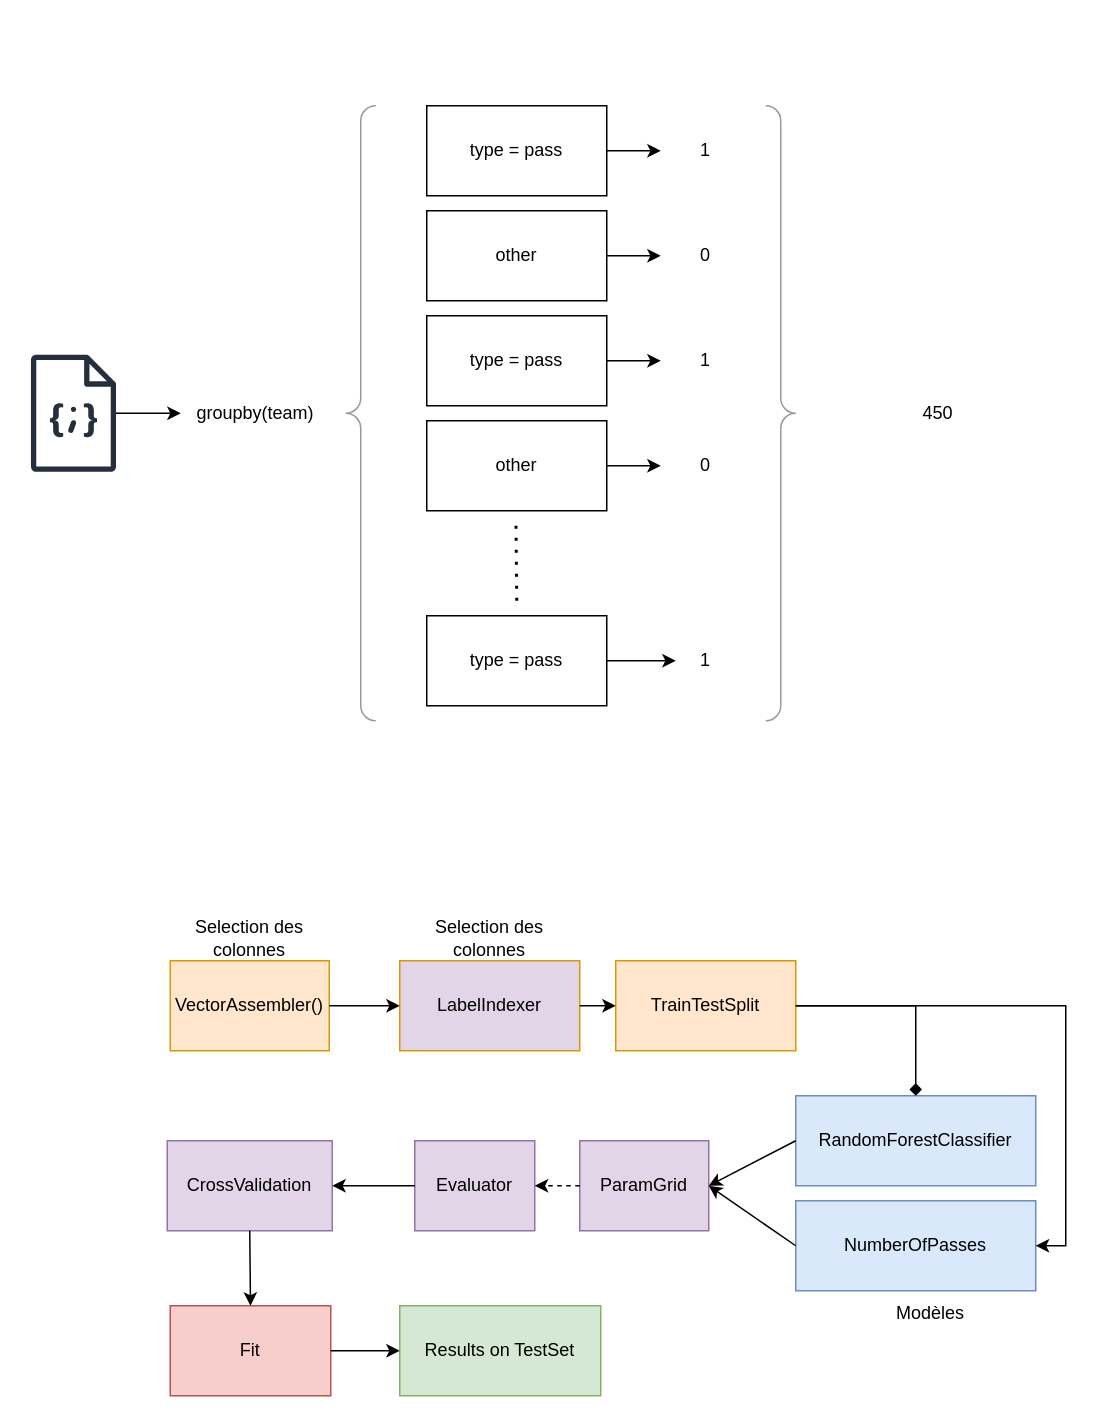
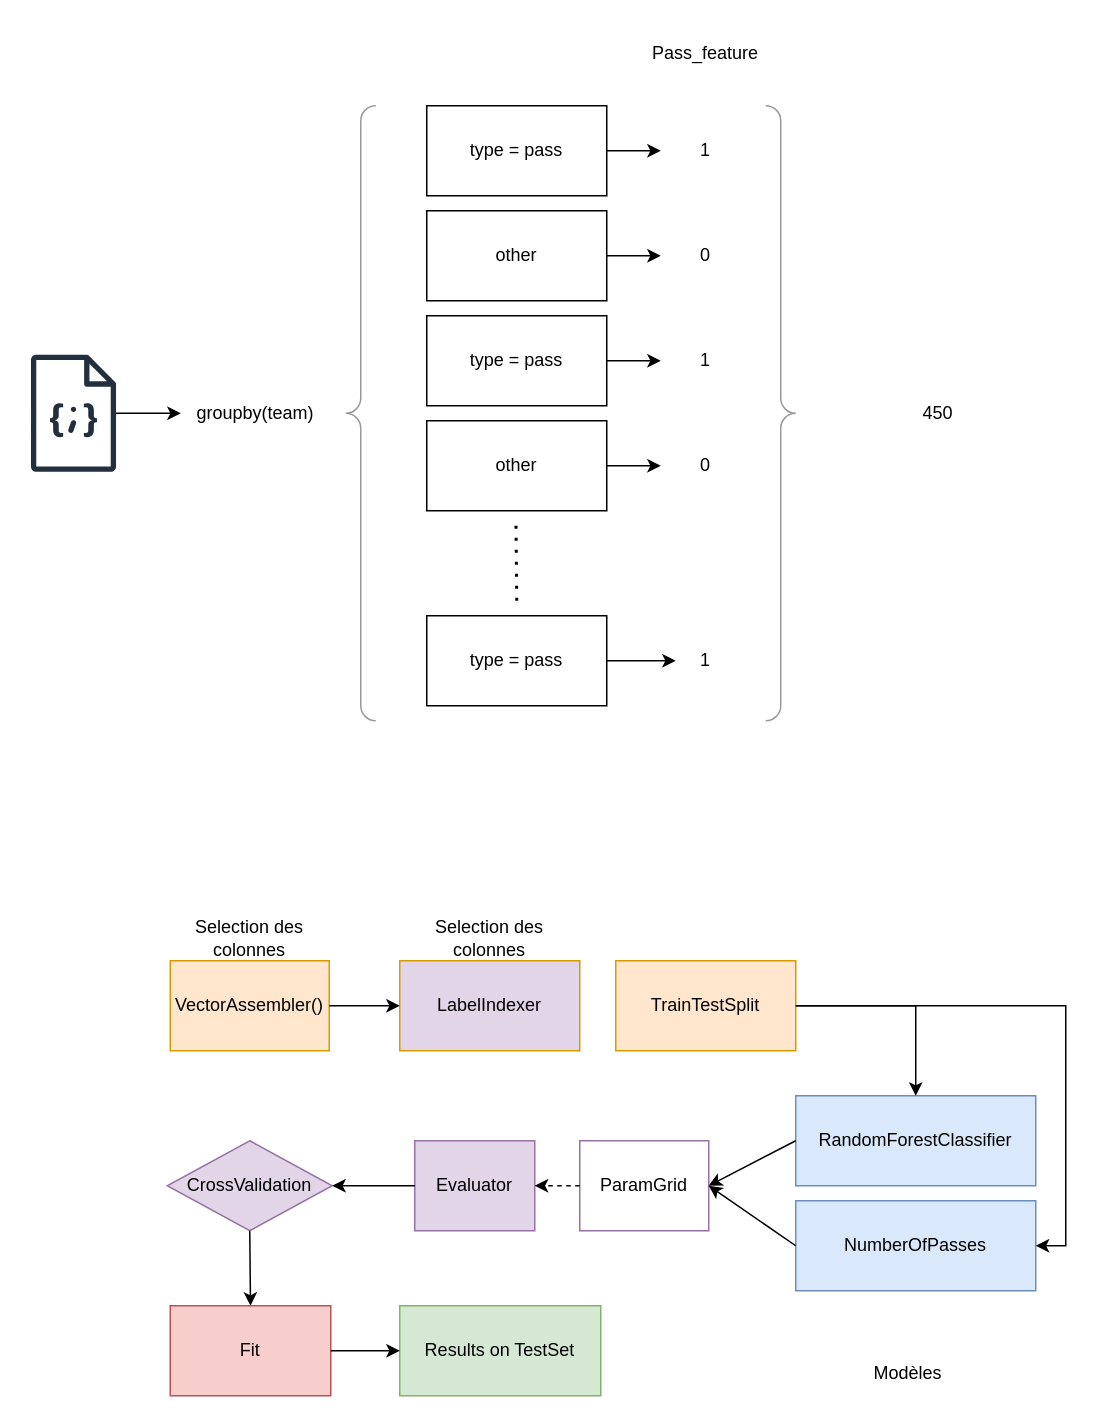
none -> (706, 53)
(593, 1006) -> none
(916, 1083) -> (916, 1084)
(250, 1186) -> (250, 1186)
(644, 1186) -> (644, 1186)
(931, 1313) -> (908, 1373)
